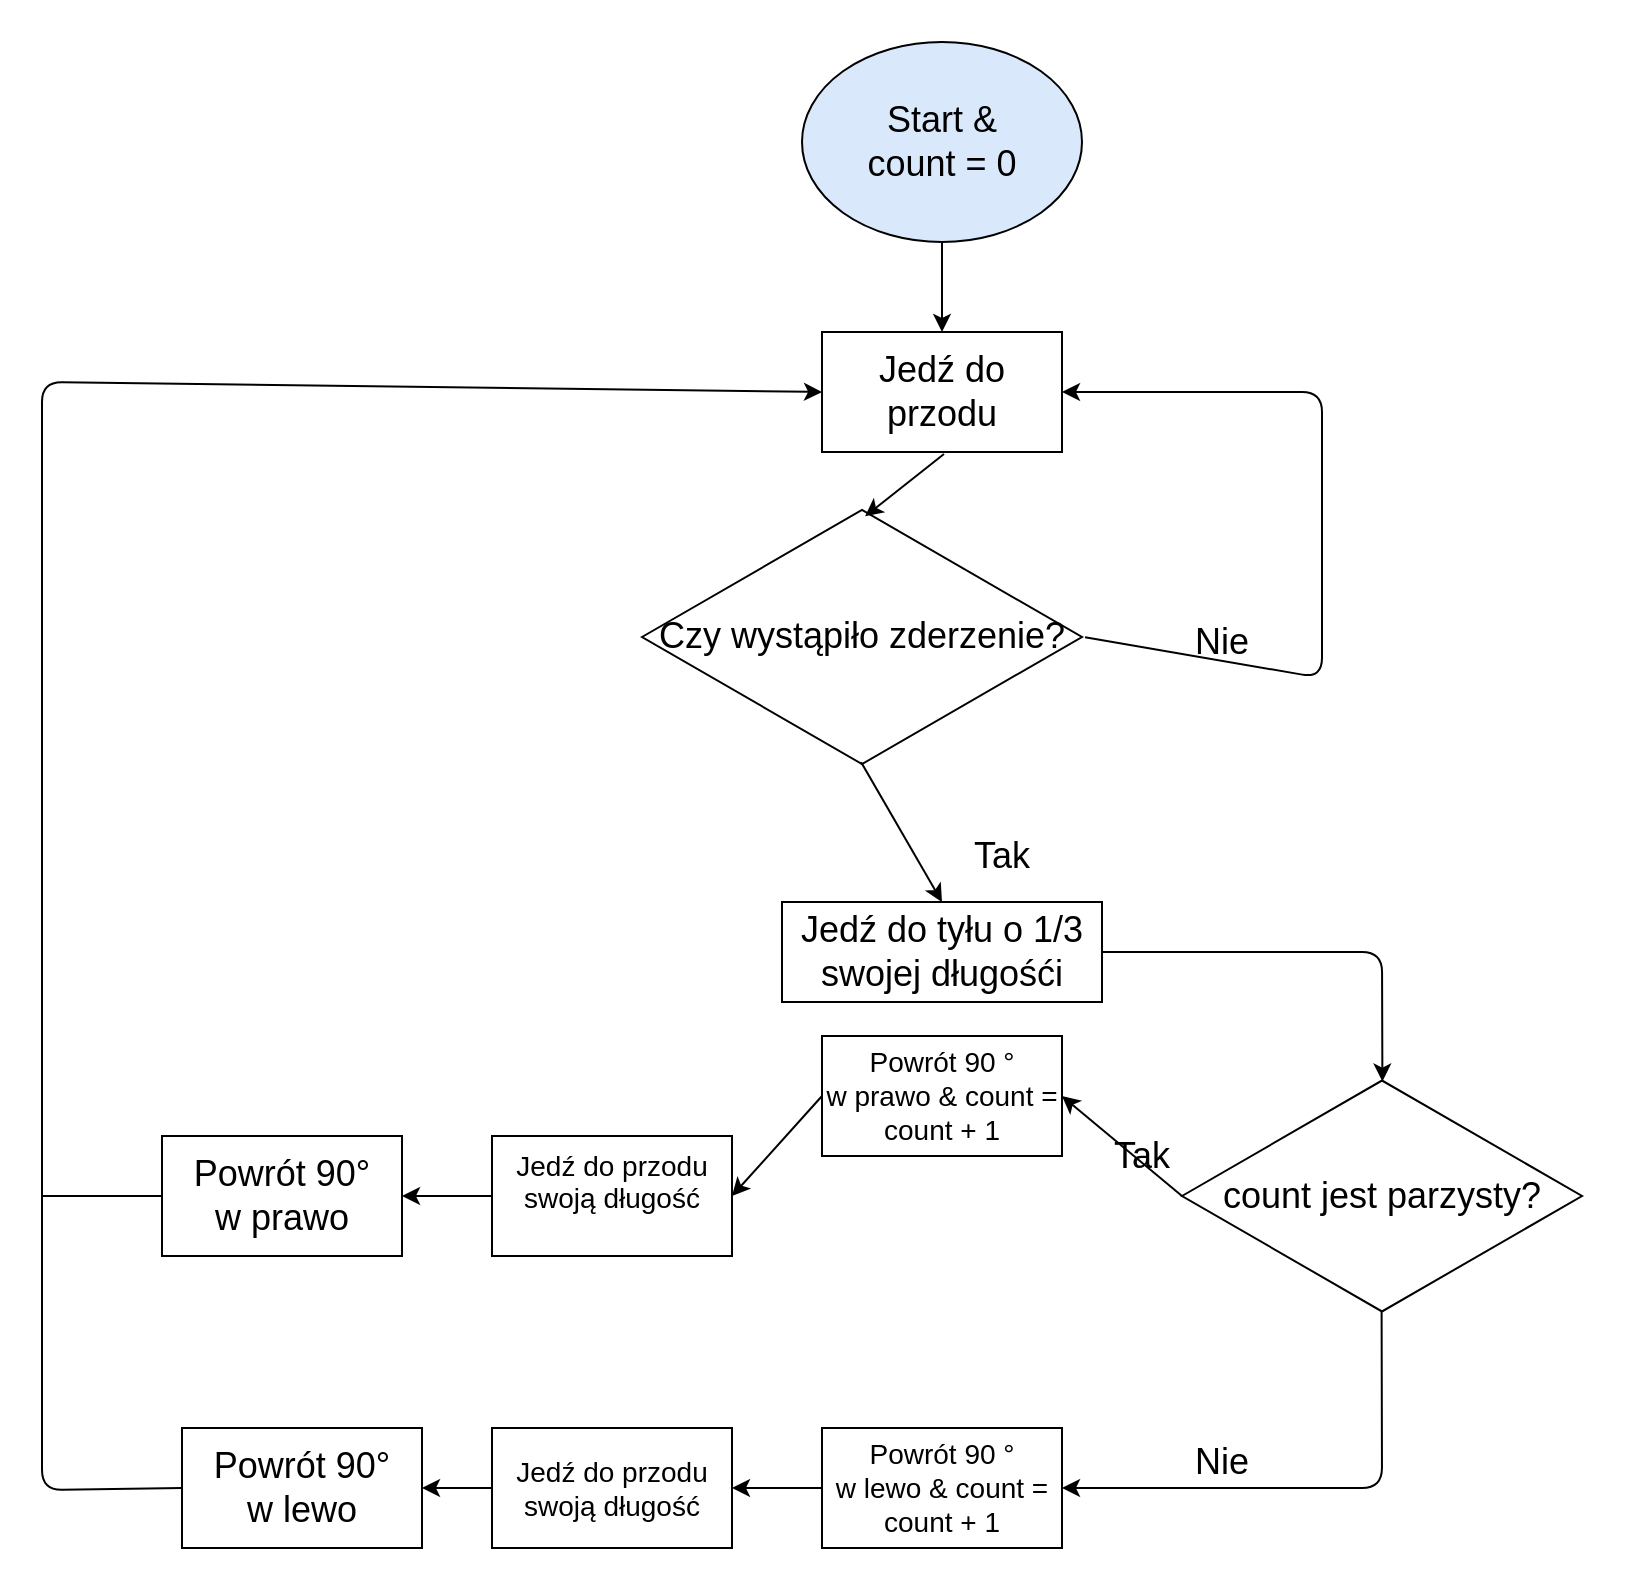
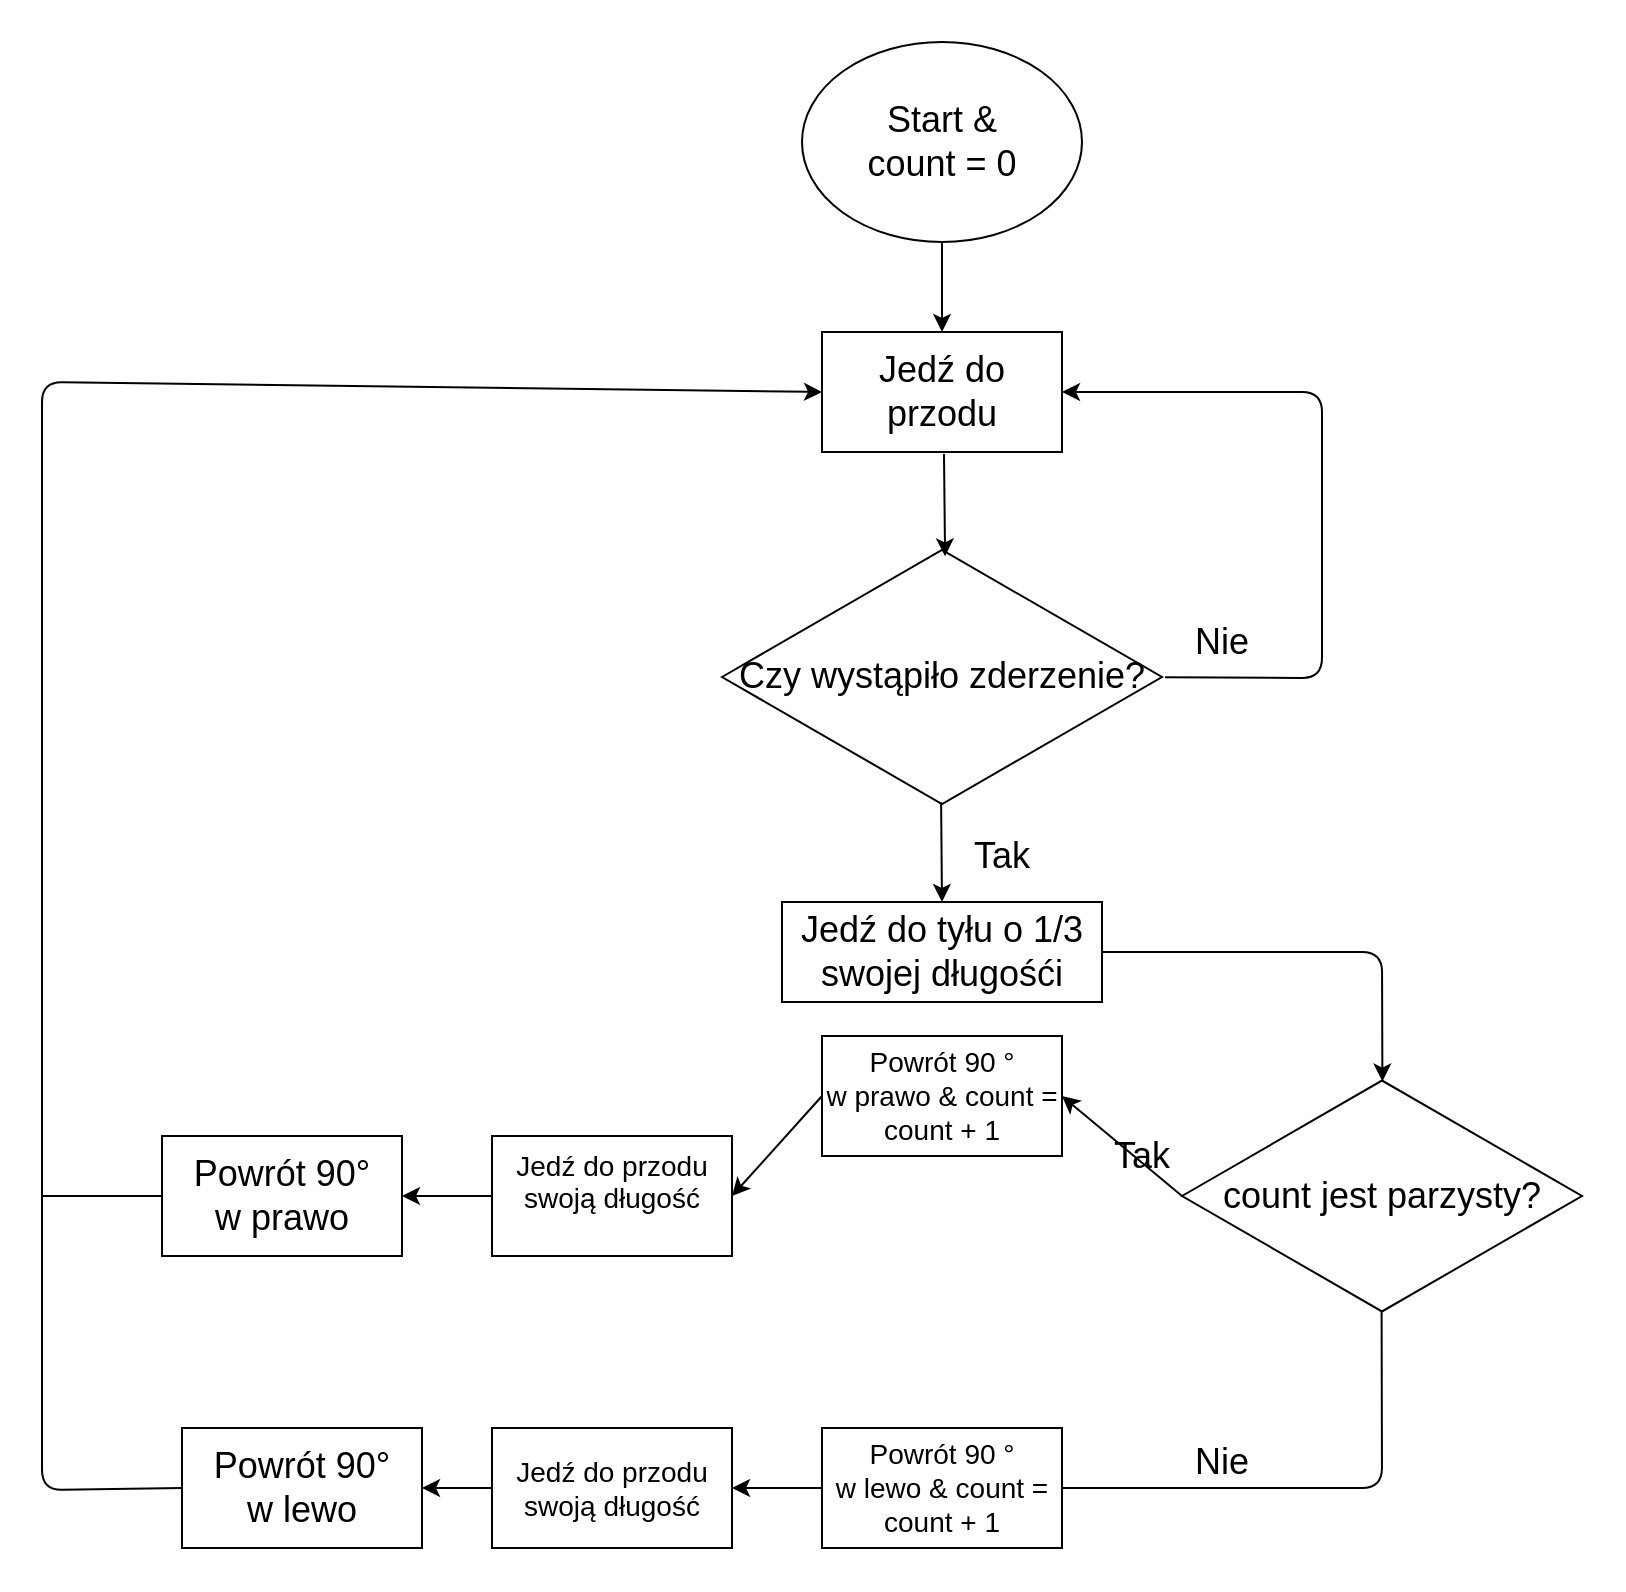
(942, 142) -> (942, 142)
(862, 637) -> (942, 677)
(1077, 1488) -> (1071, 1488)
